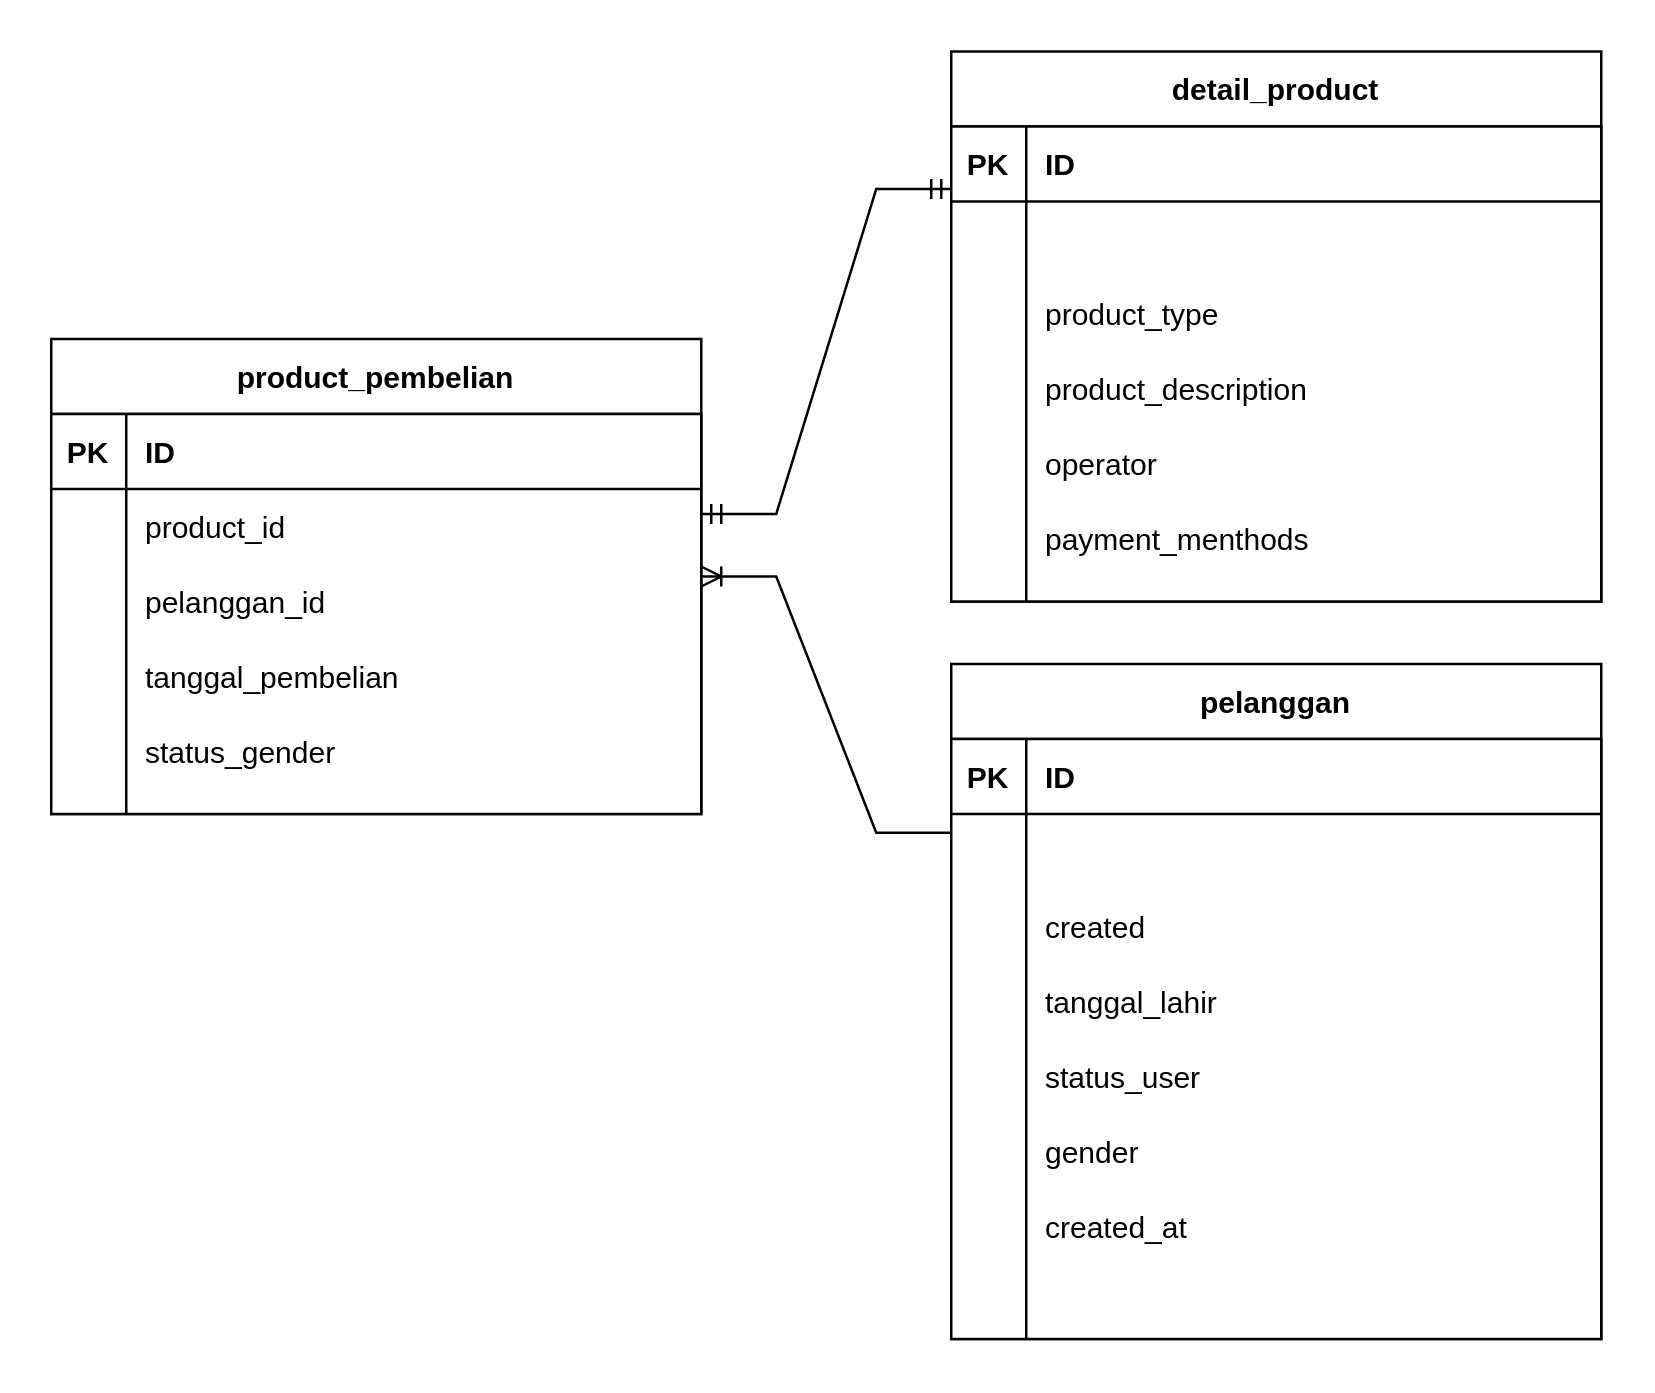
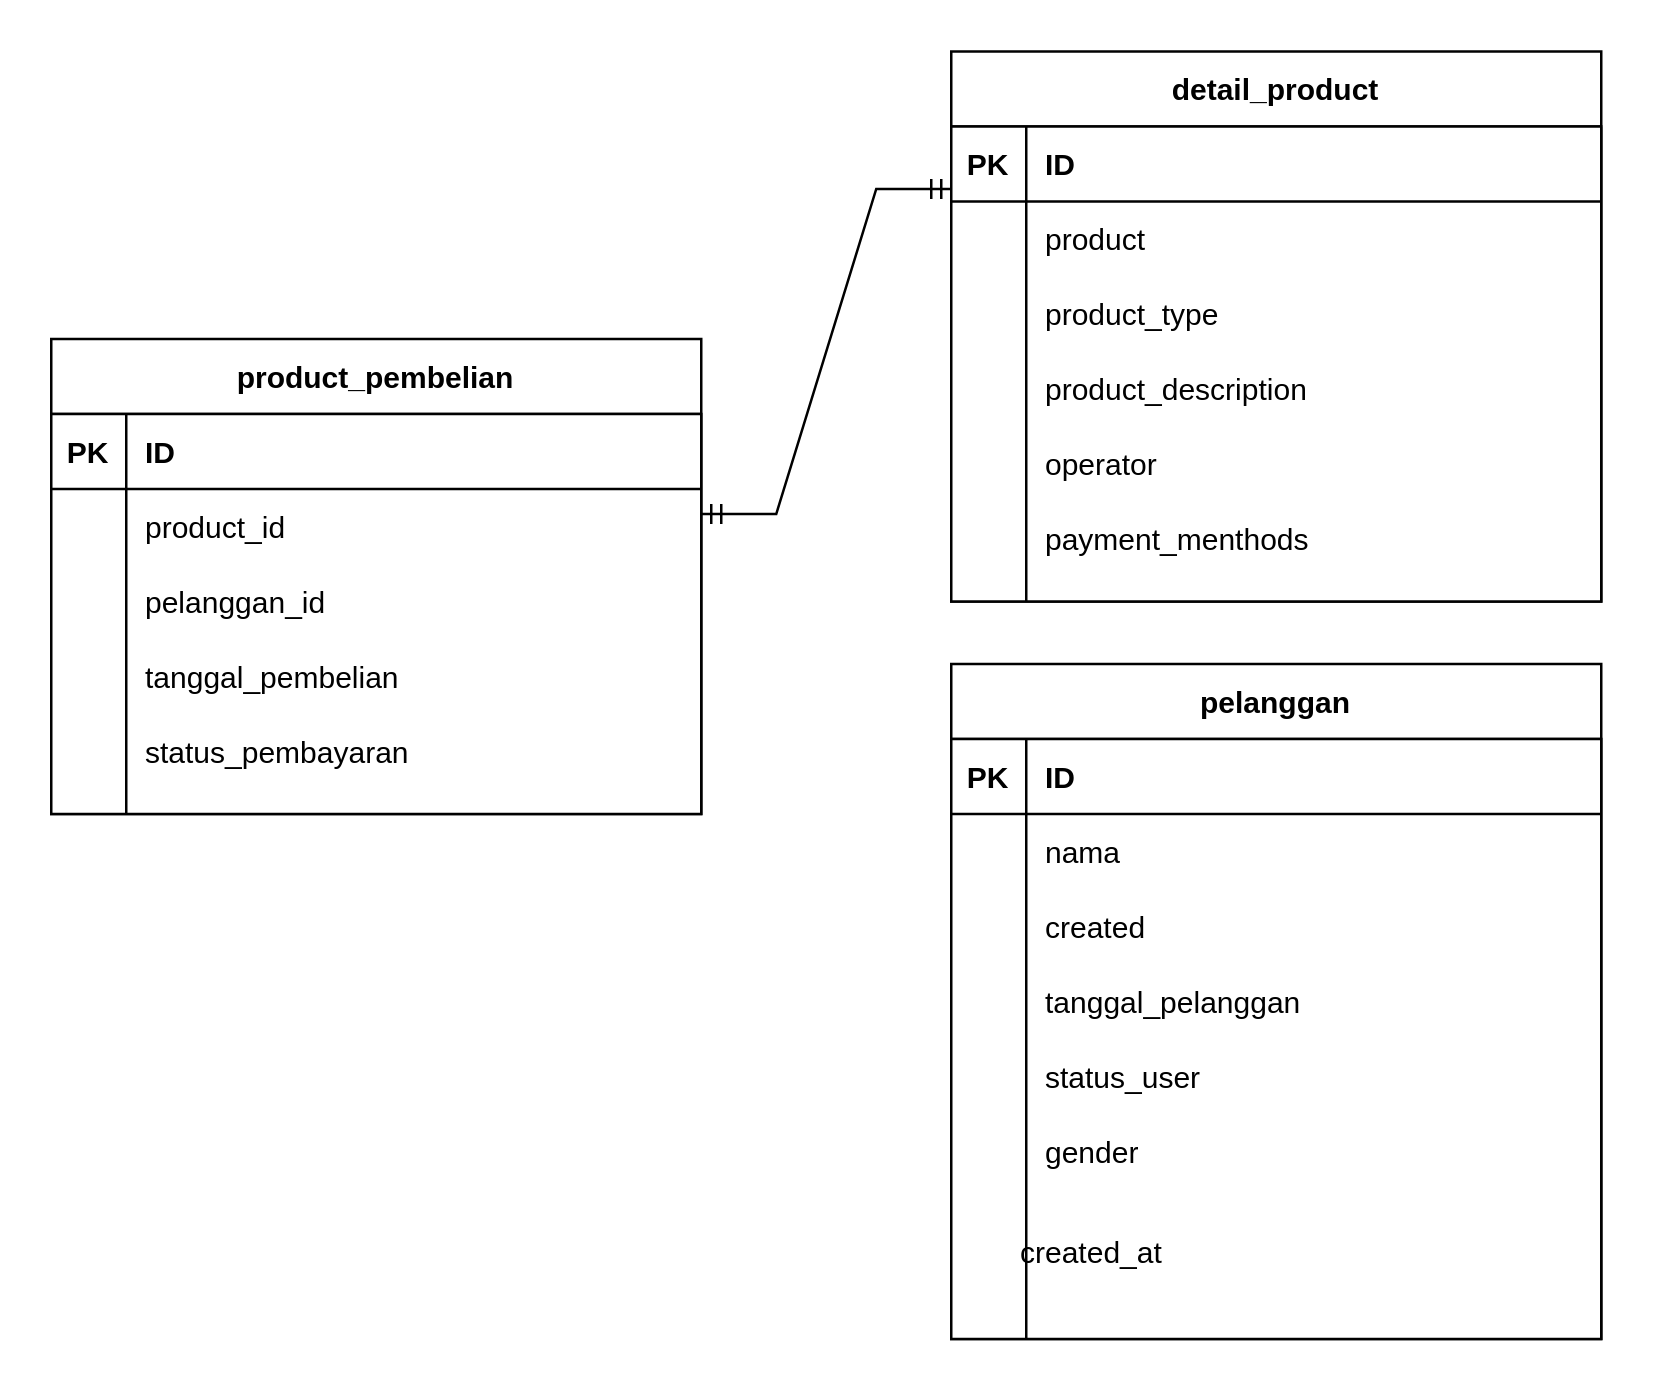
none -> (1314, 239)
(826, 705) -> none
(254, 753) -> (288, 753)
none -> (1314, 851)
(1143, 1003) -> (1180, 1003)
(1314, 1226) -> (1289, 1251)
